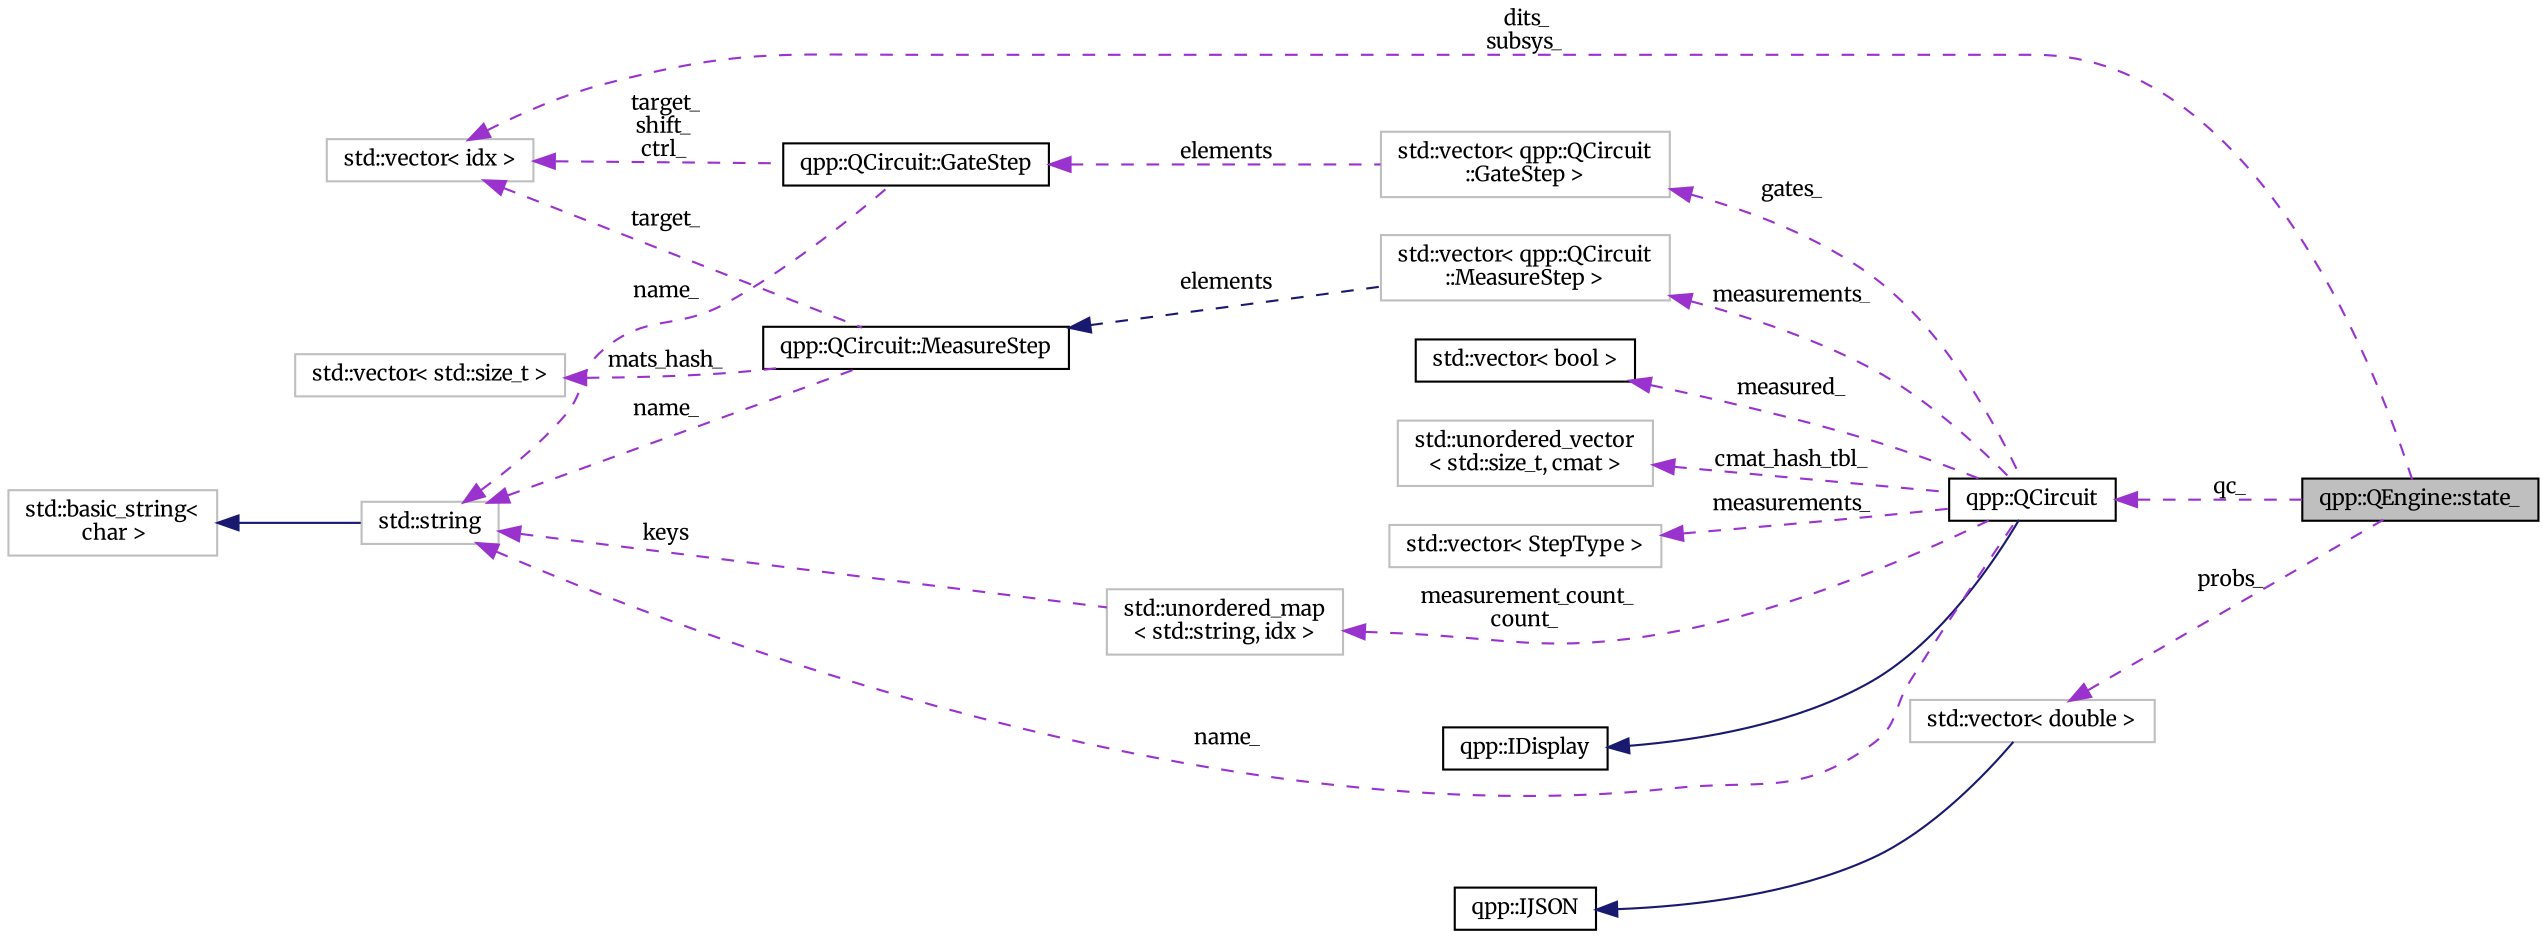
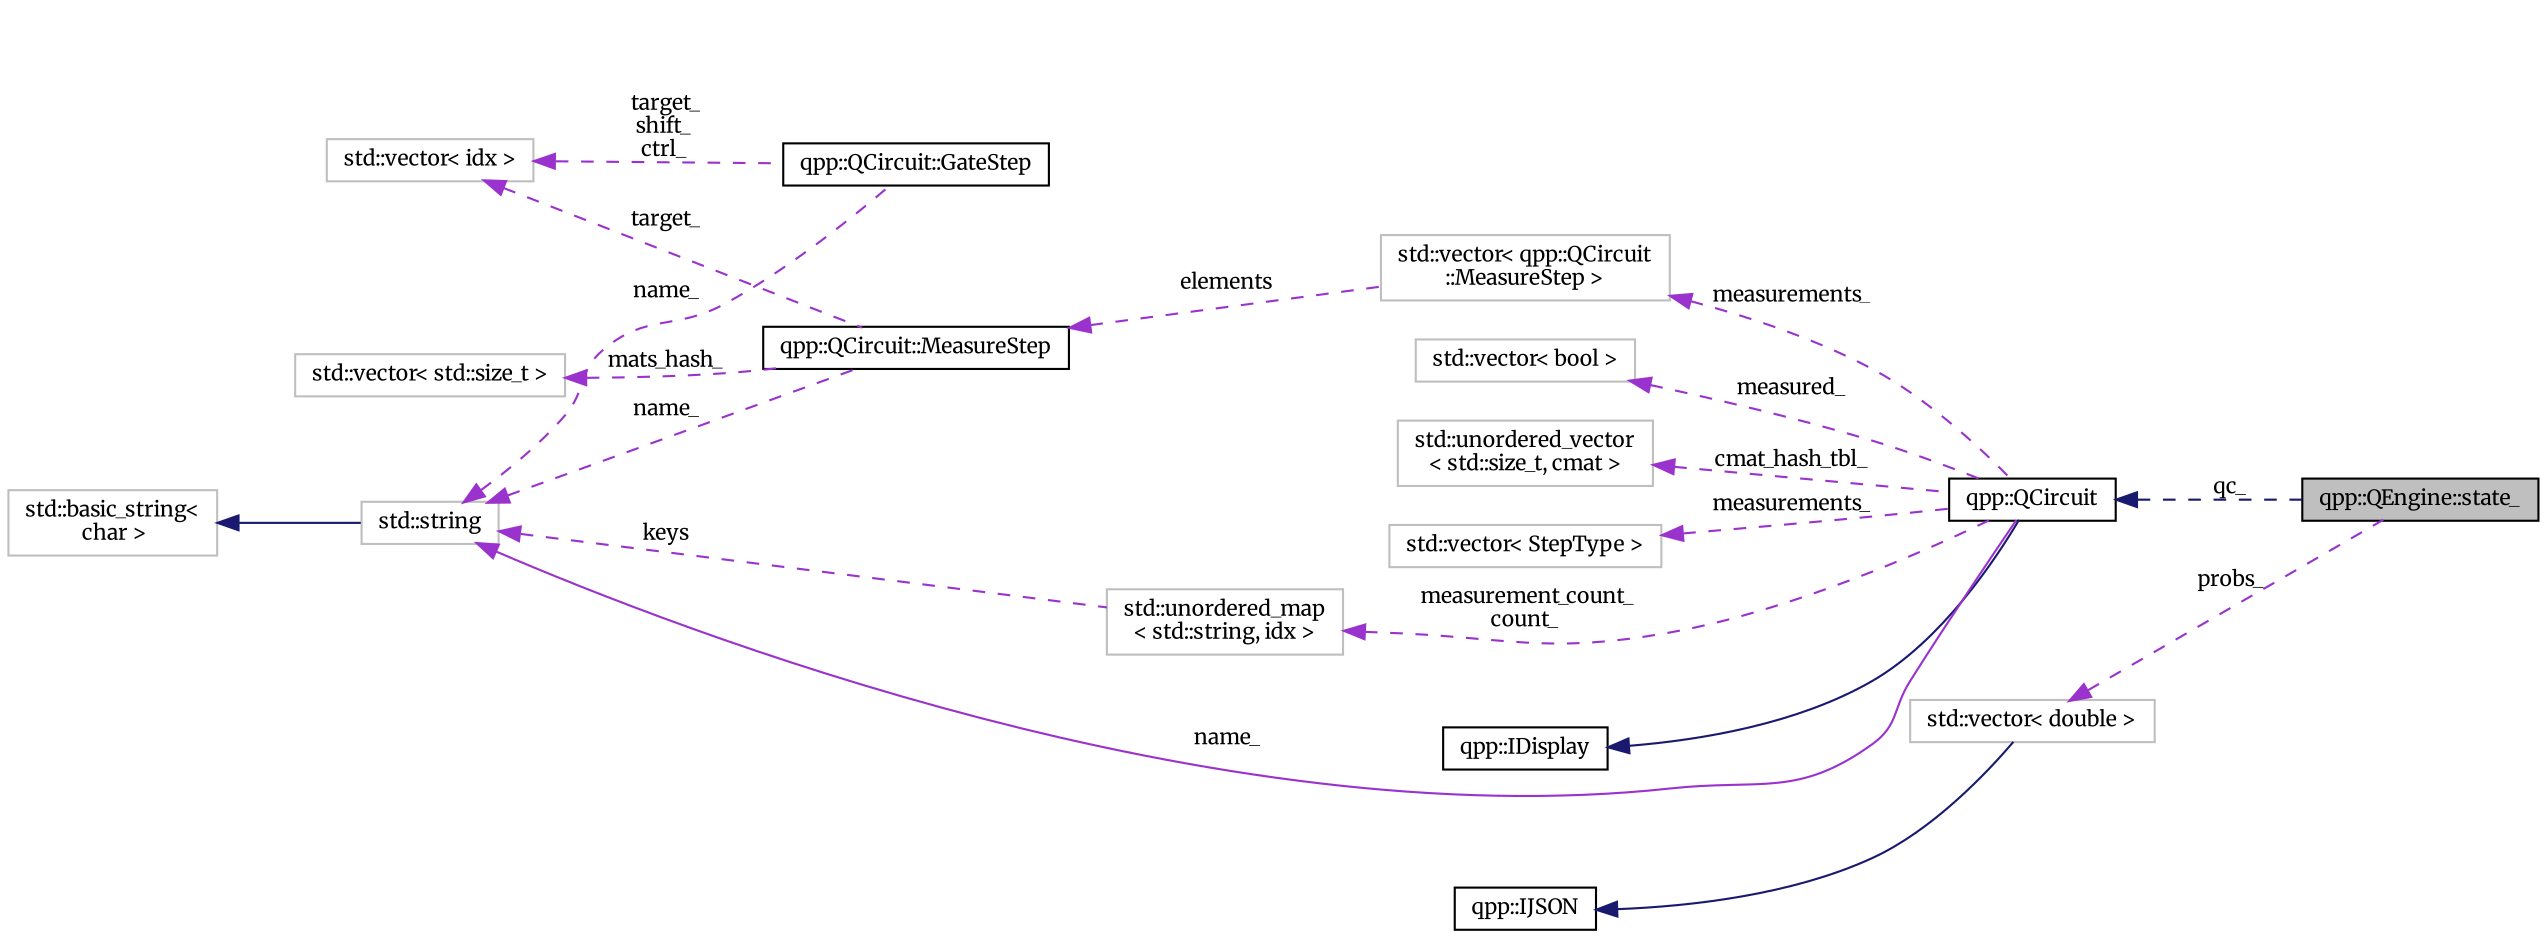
(1556, 55) -> none
(1525, 164) -> none
(1235, 306) -> (1235, 306)
(1525, 361) -> (1525, 361)
(2220, 500) -> (2220, 500)
(1306, 781) -> (1306, 781)
